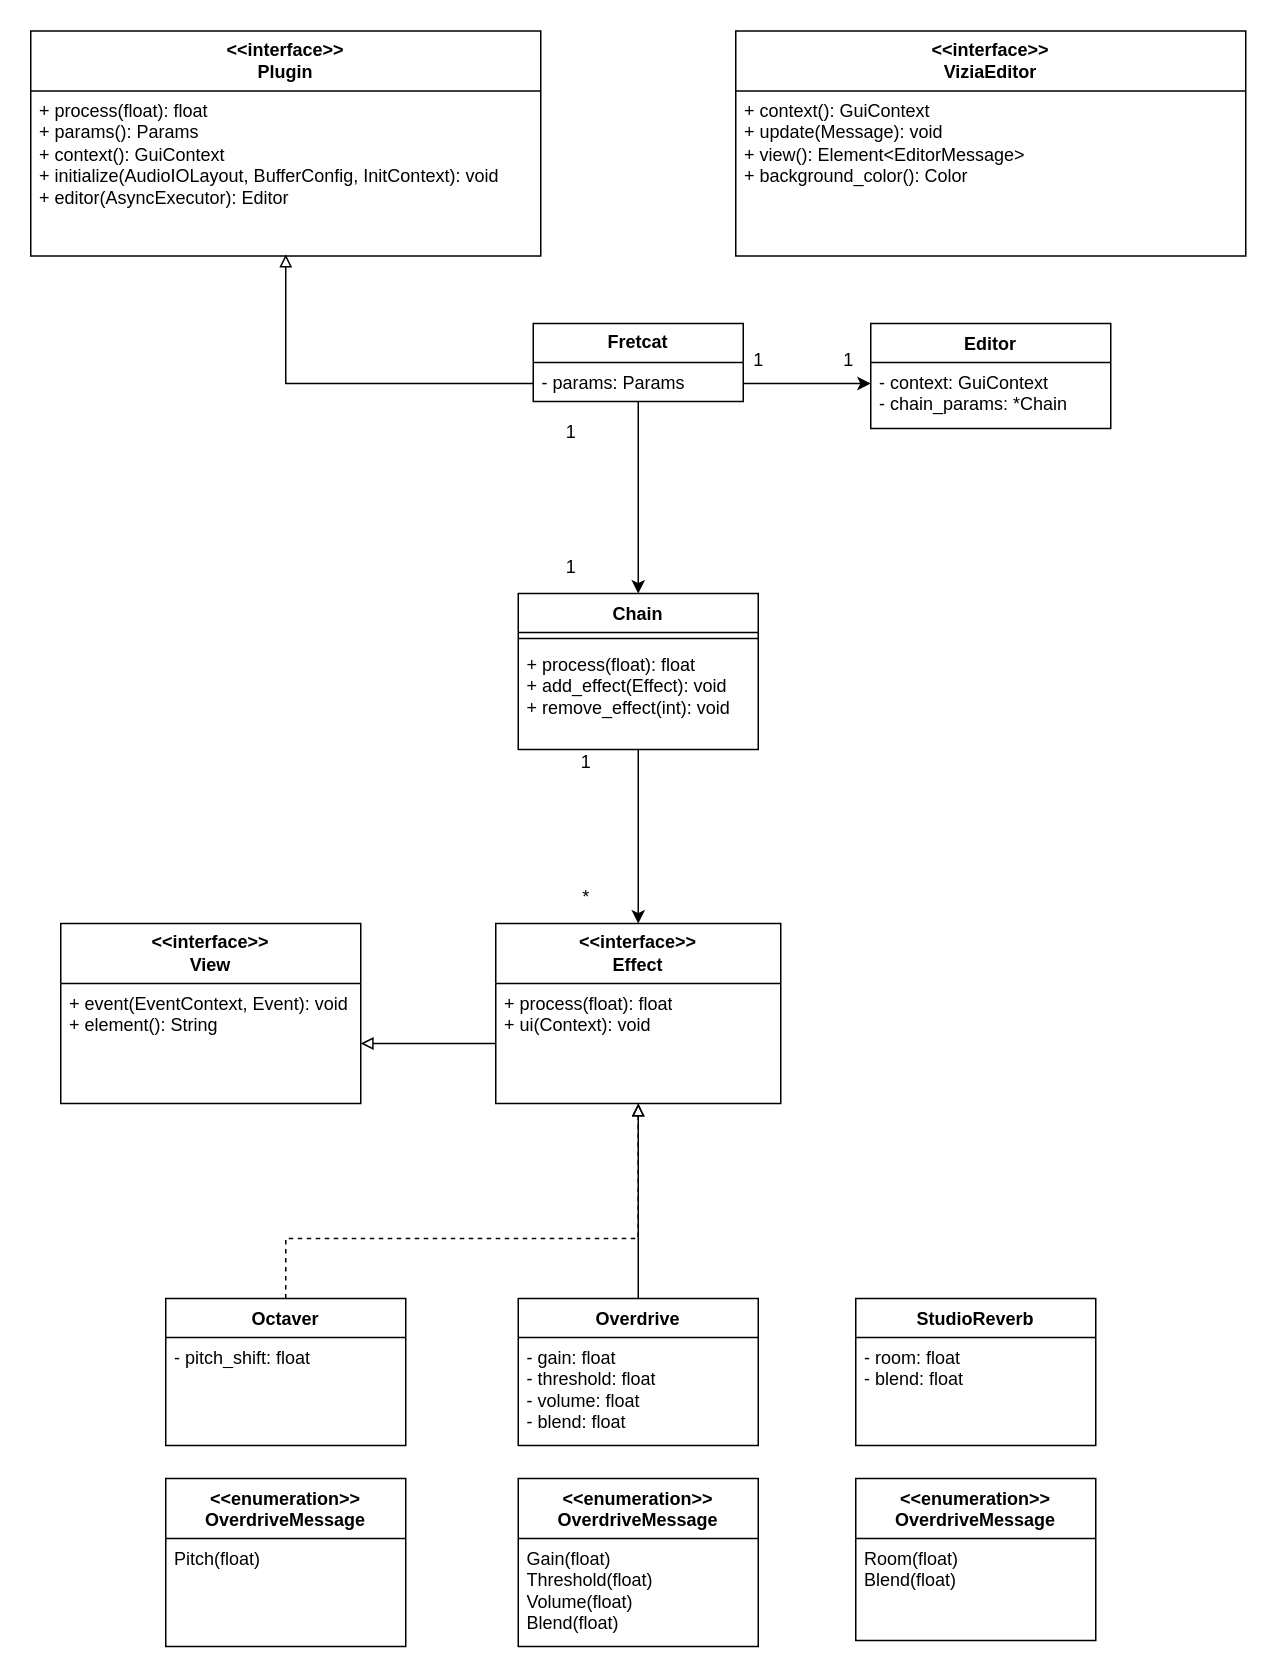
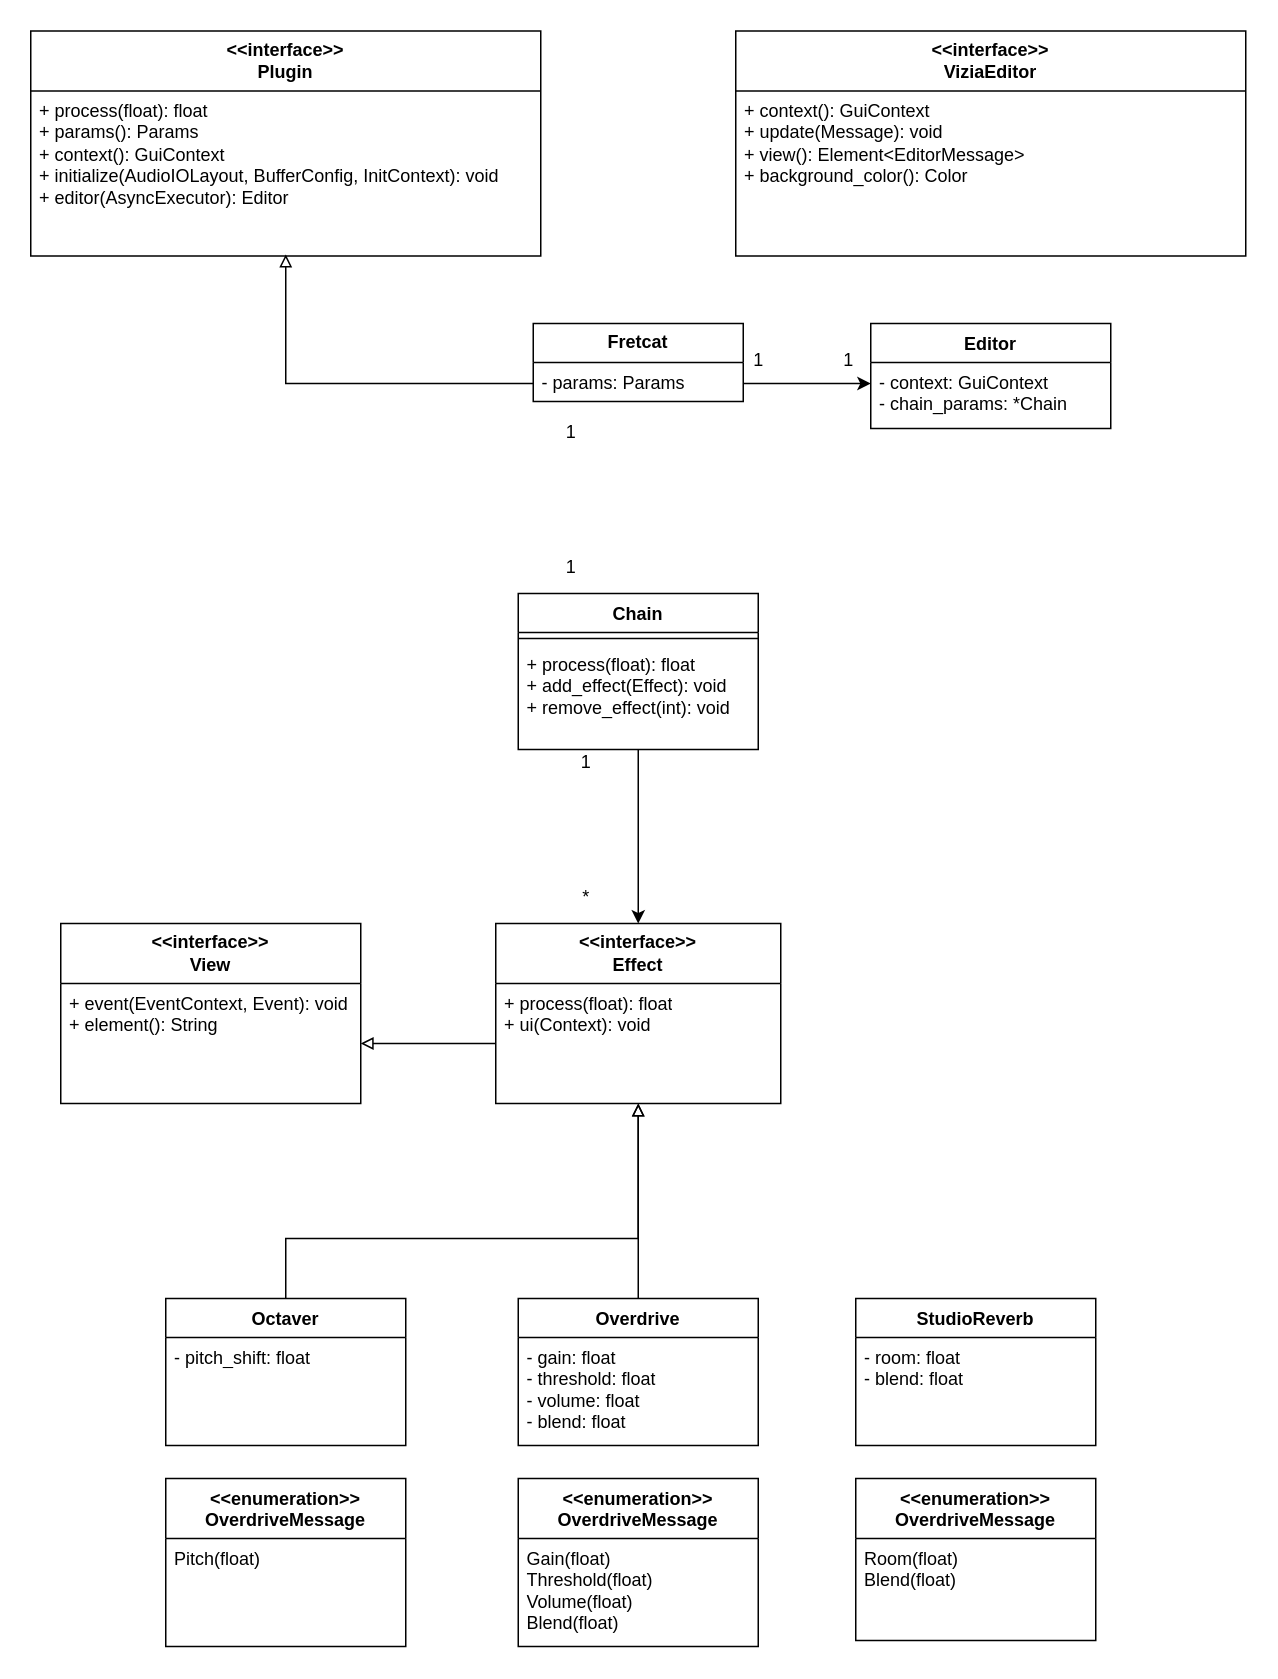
(638, 492) -> none
(432, 1238) -> (432, 1238)
